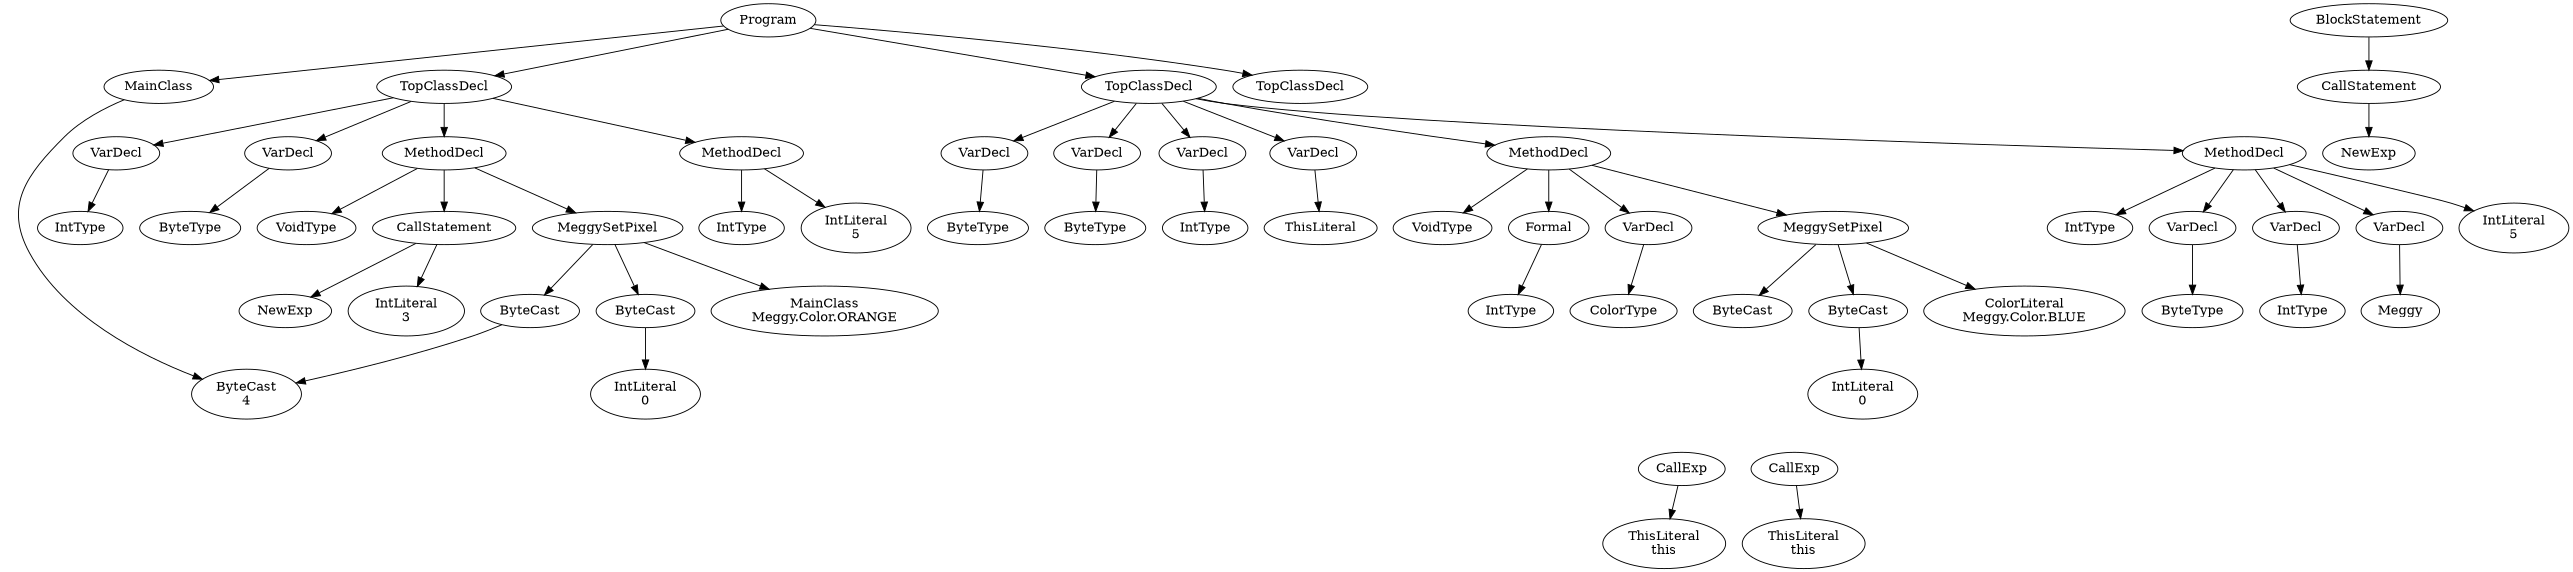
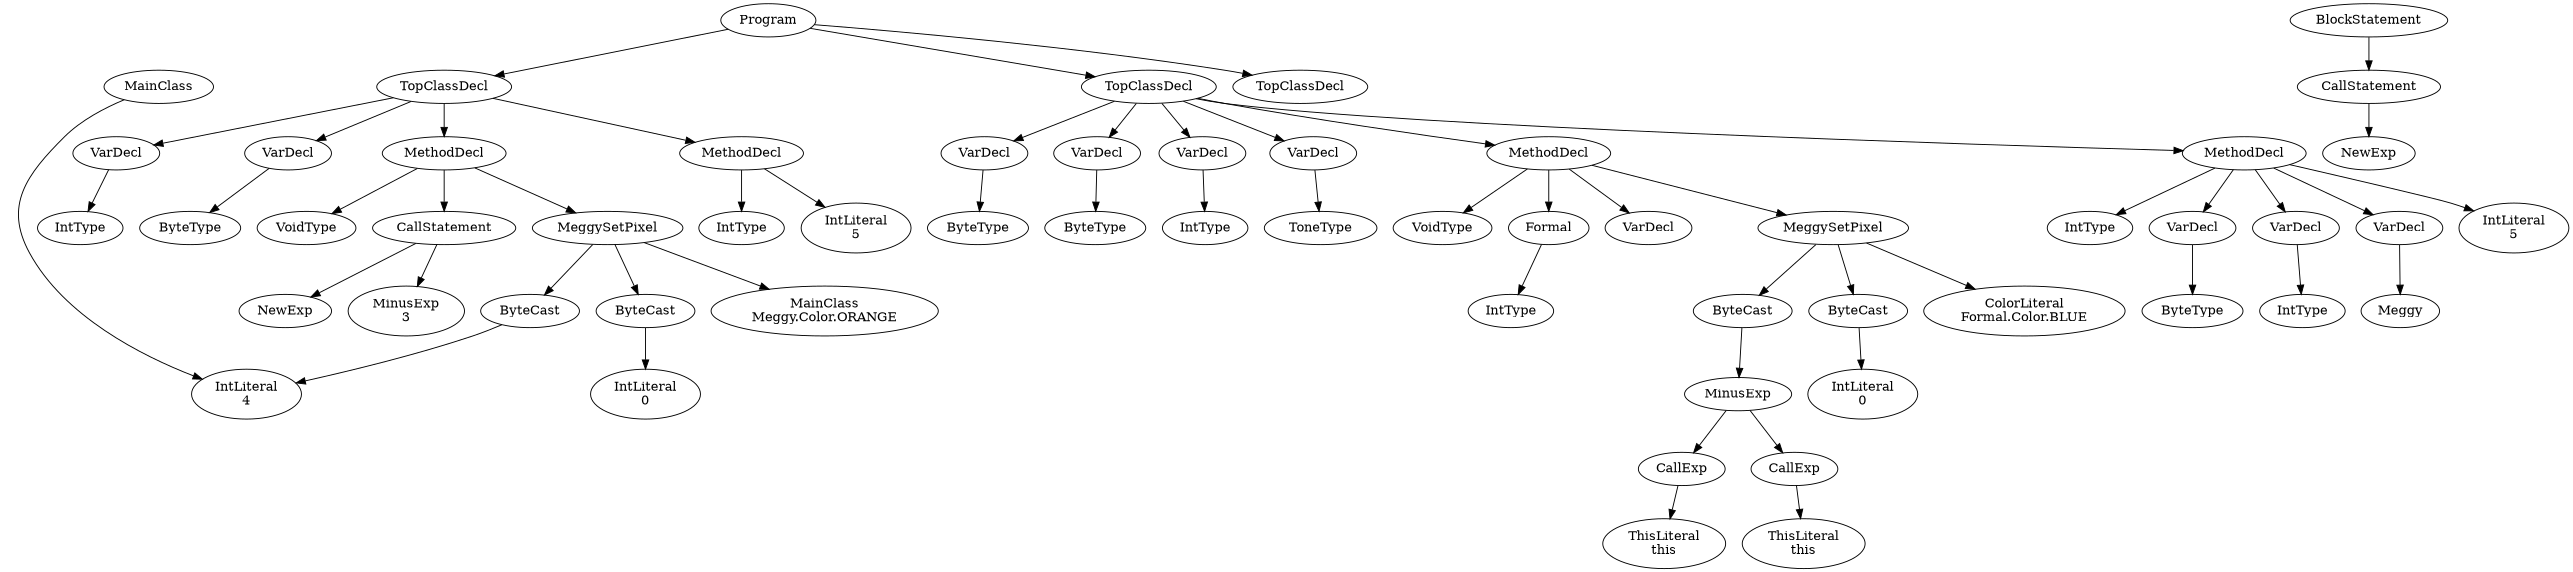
(471, 53) -> none
(1321, 228) -> (1321, 228)
(406, 311) -> (406, 311)
(1624, 311) -> none
(2024, 311) -> (2024, 311)
(247, 394) -> (247, 394)
none -> (1738, 394)
